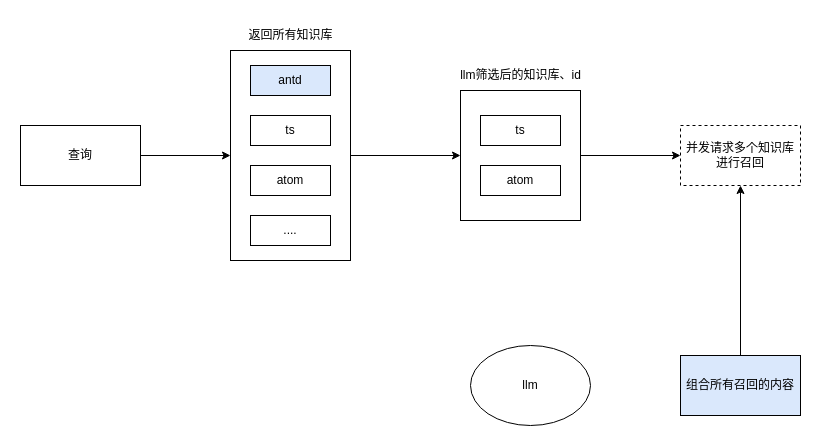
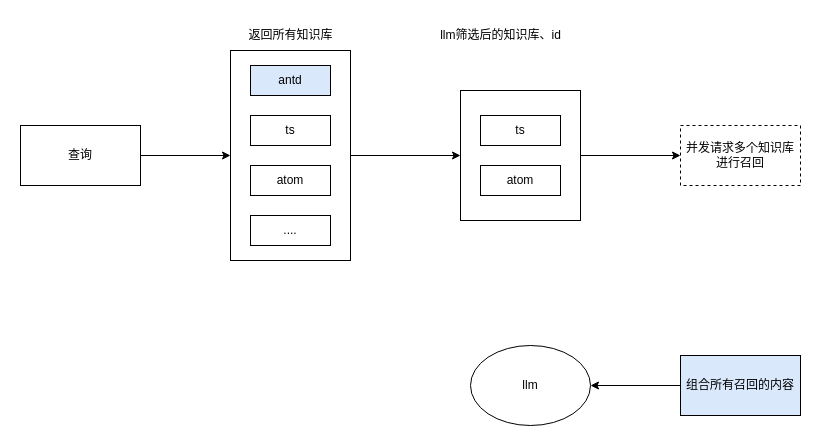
(521, 76) -> (501, 36)
(741, 274) -> (639, 386)
